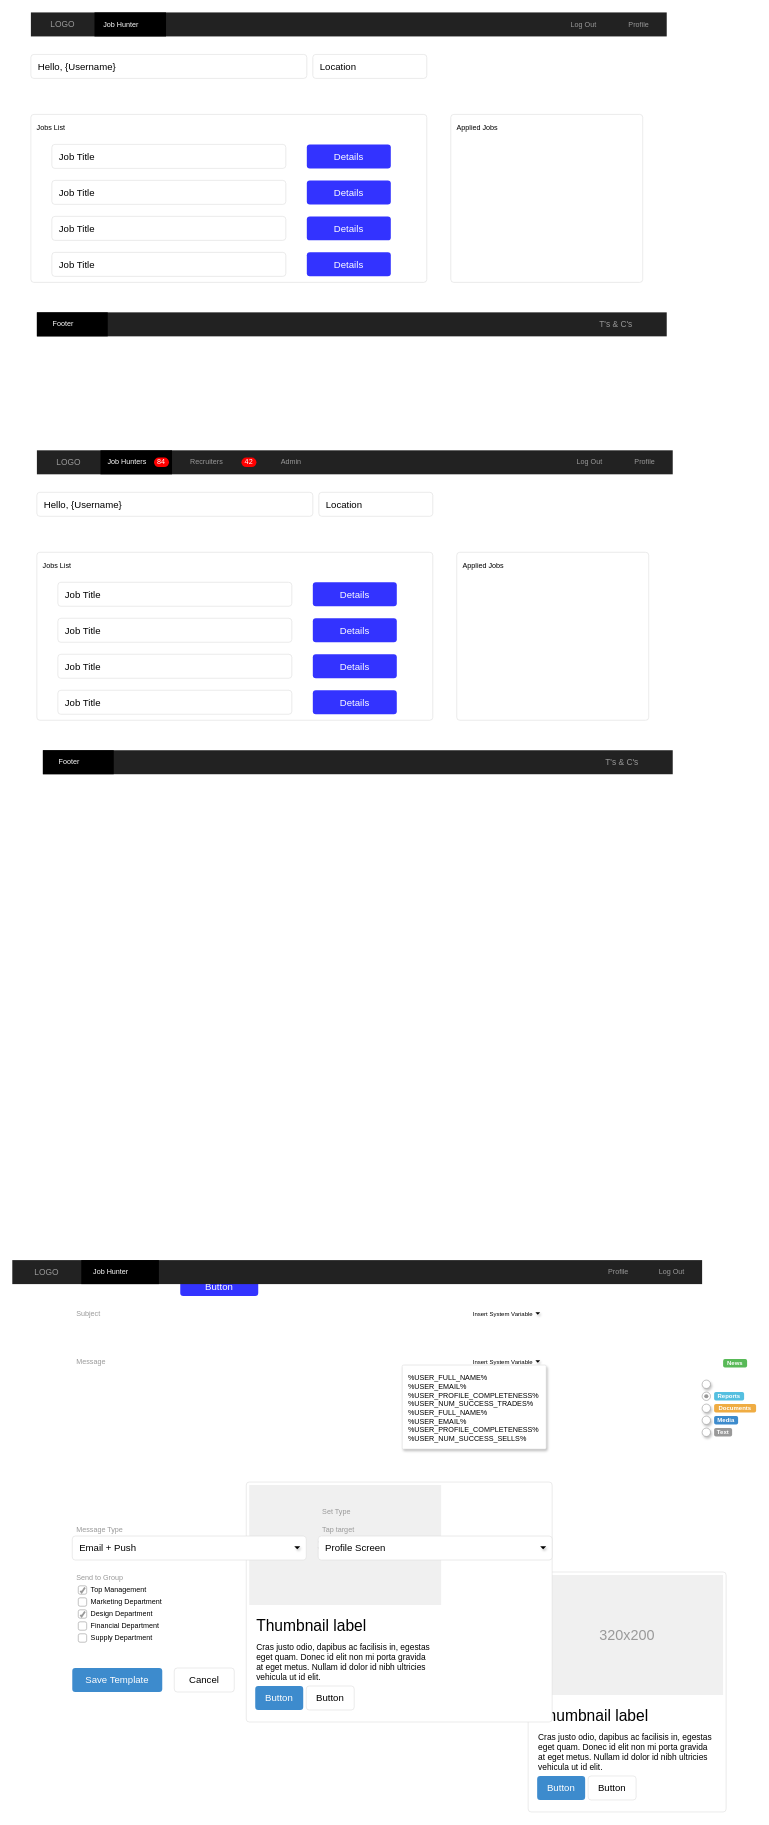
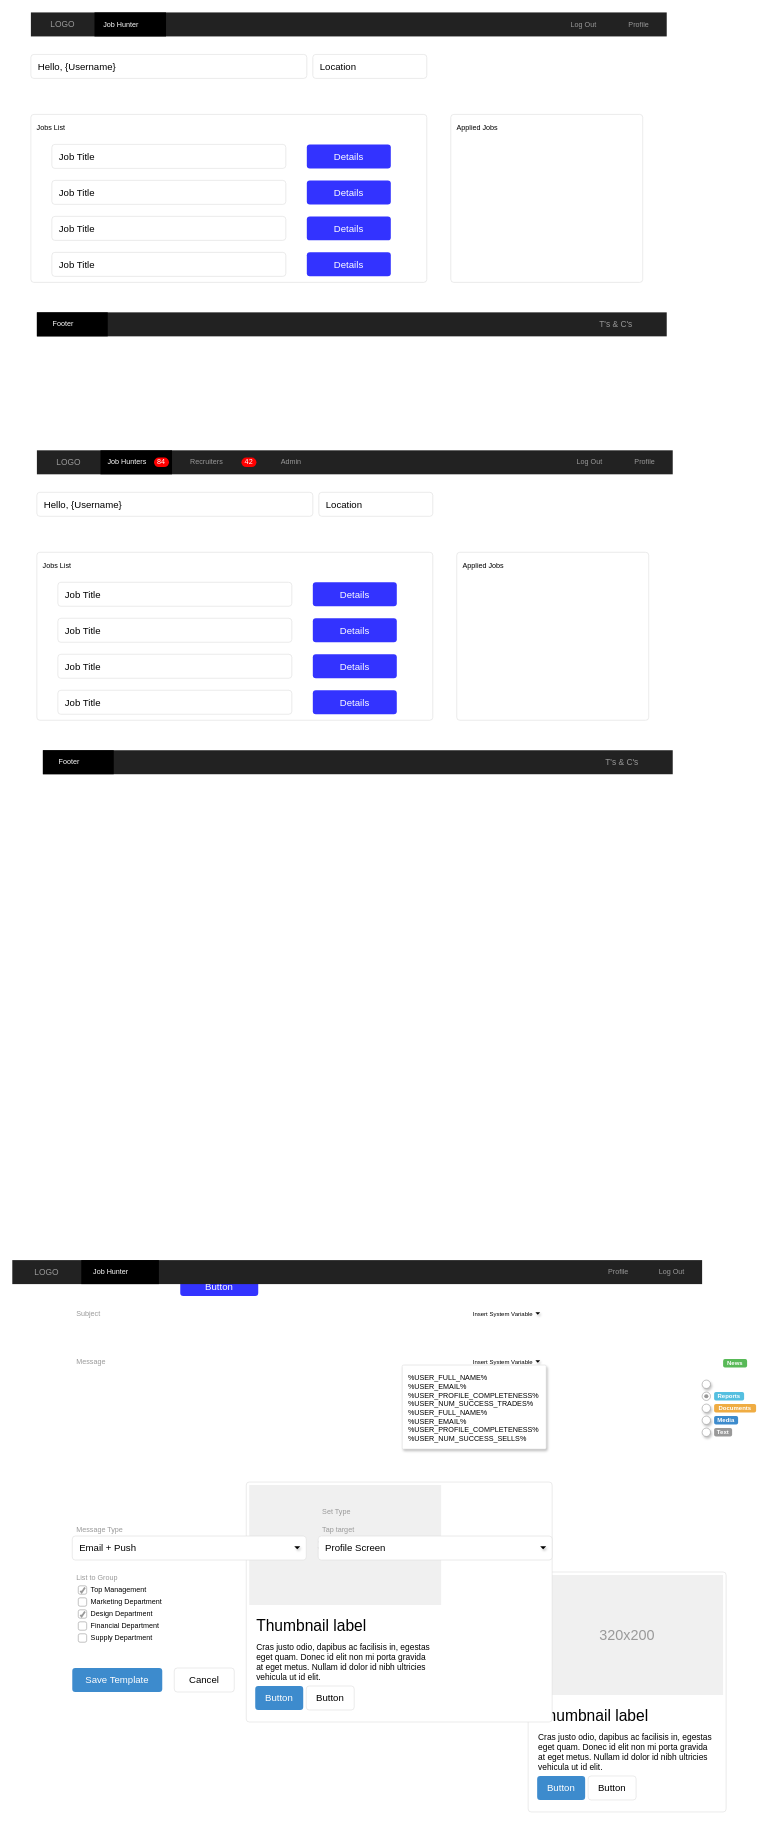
(101, 1578) -> (100, 1578)
